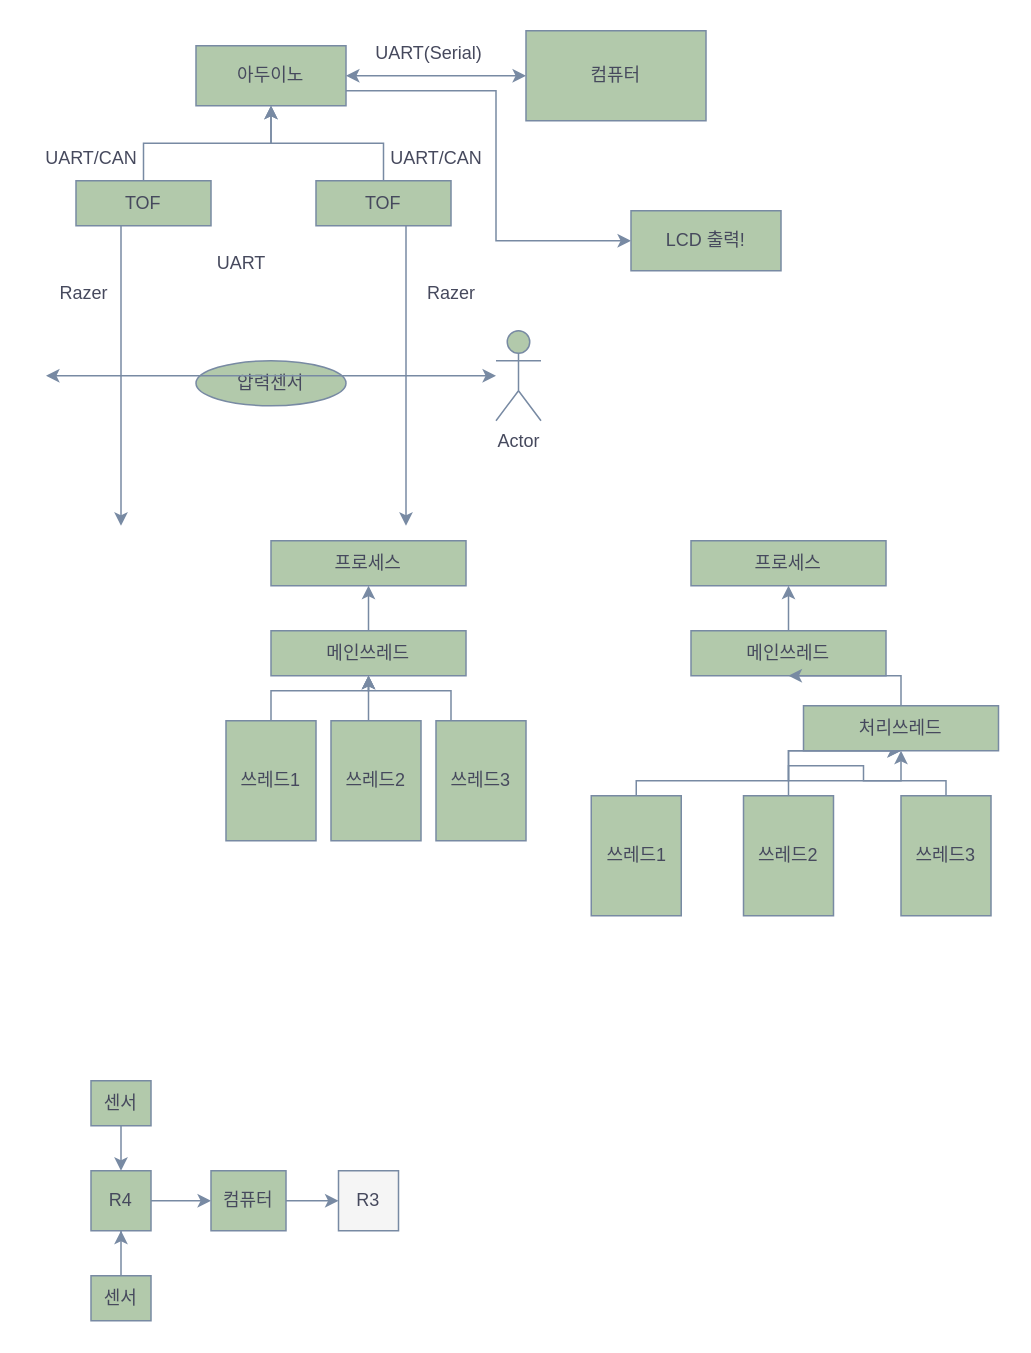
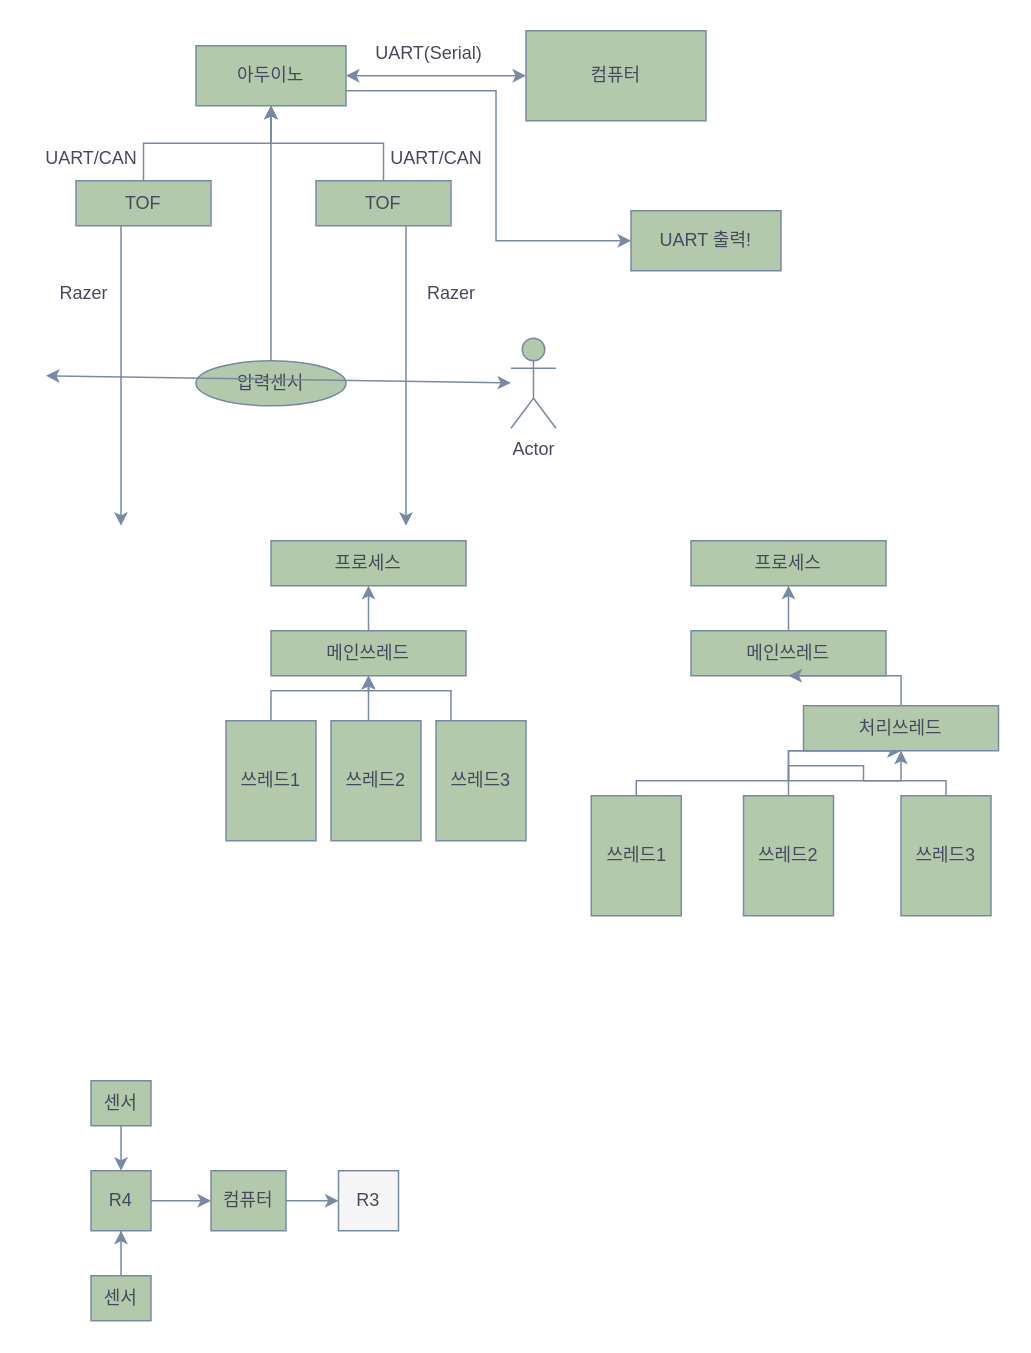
(706, 241) -> (706, 241)
none -> (271, 254)
(241, 263) -> none
(518, 376) -> (533, 383)
